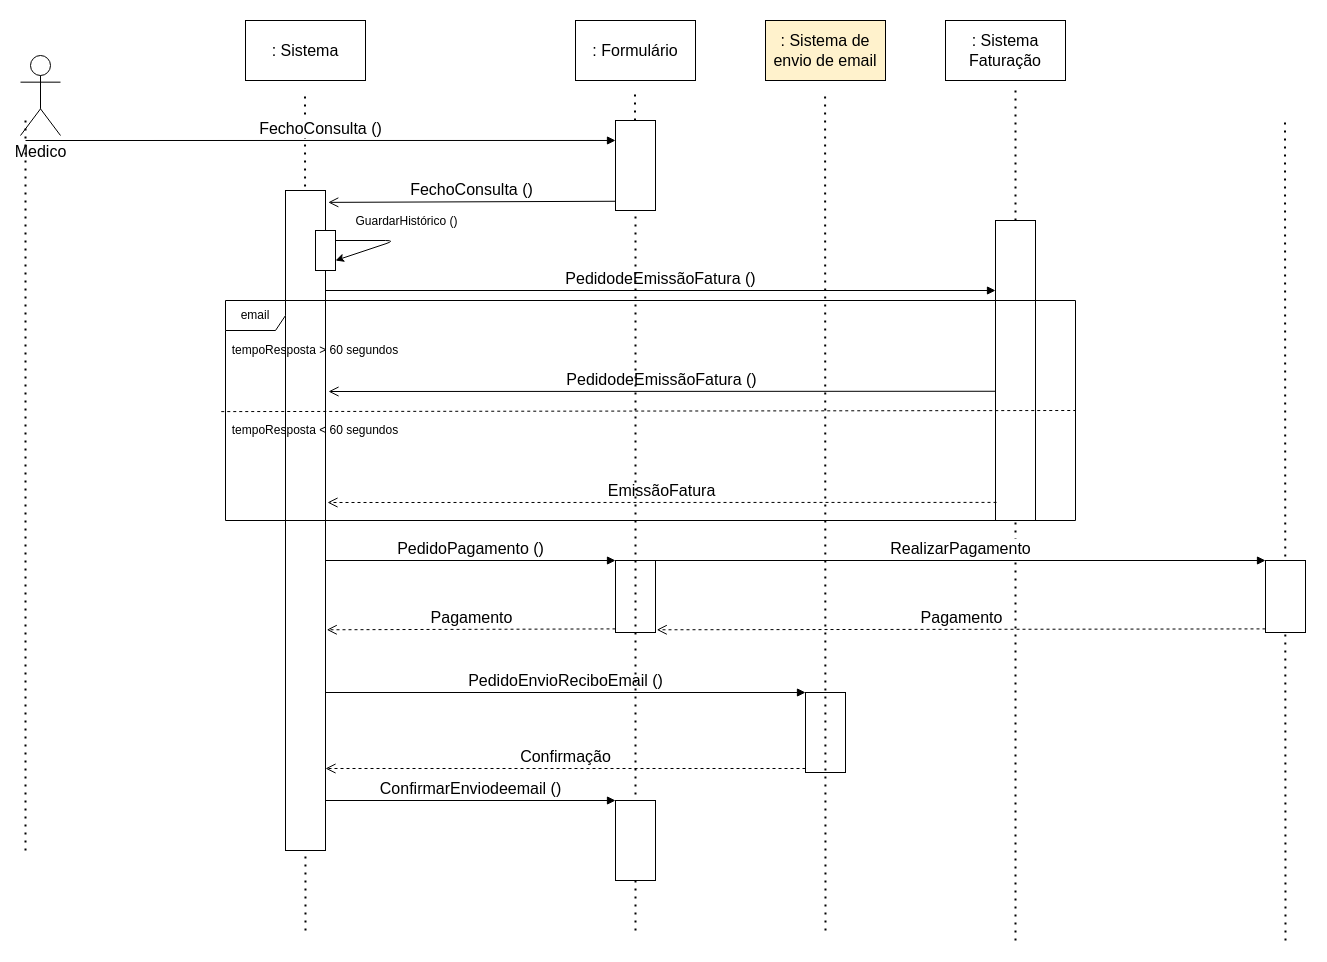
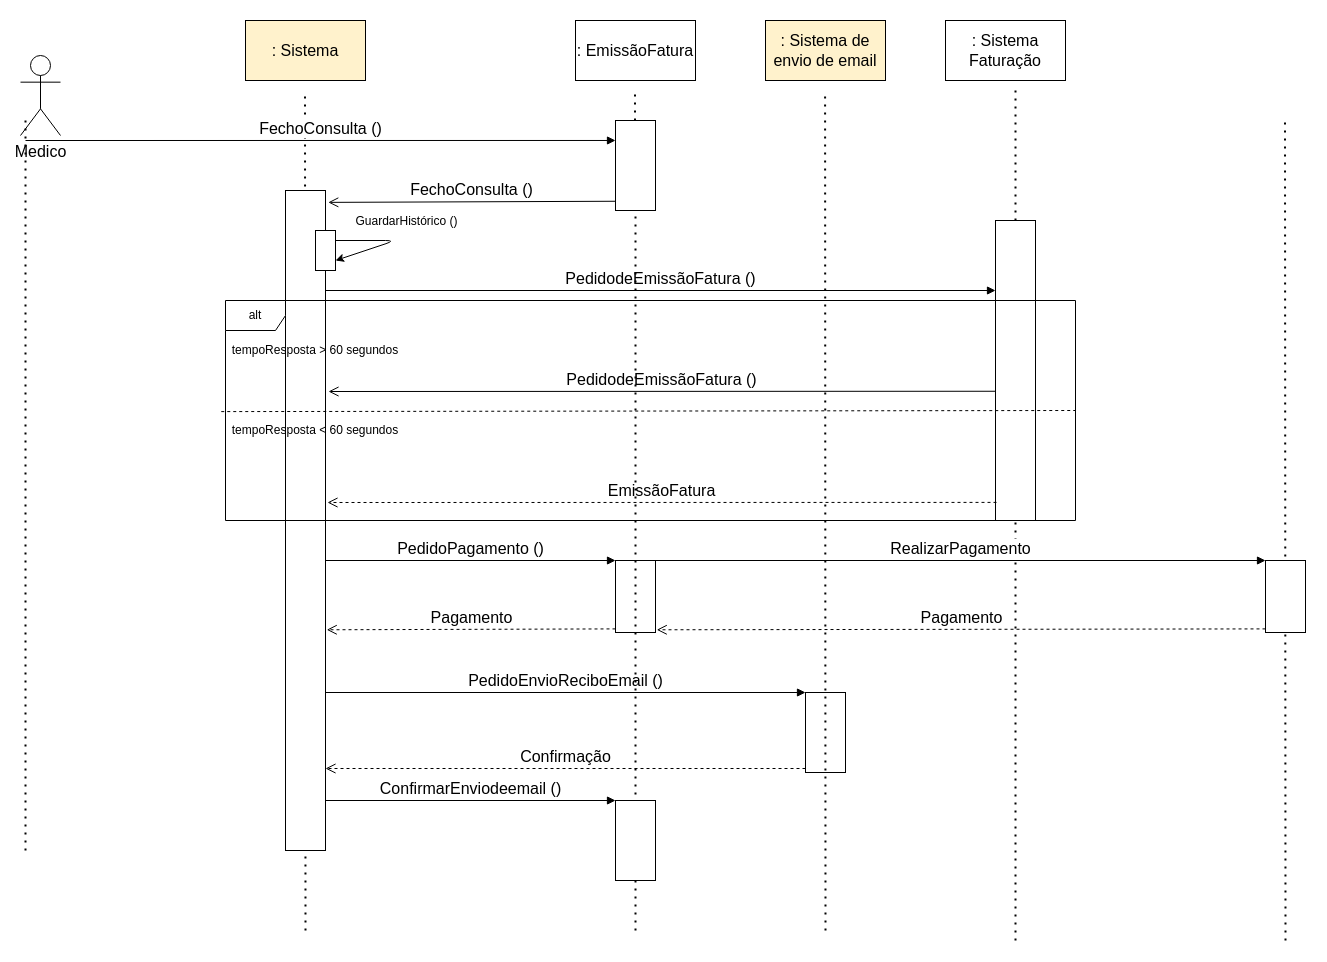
(306, 51) -> (306, 51)
(636, 51) -> (636, 51)
(256, 316) -> (256, 316)
